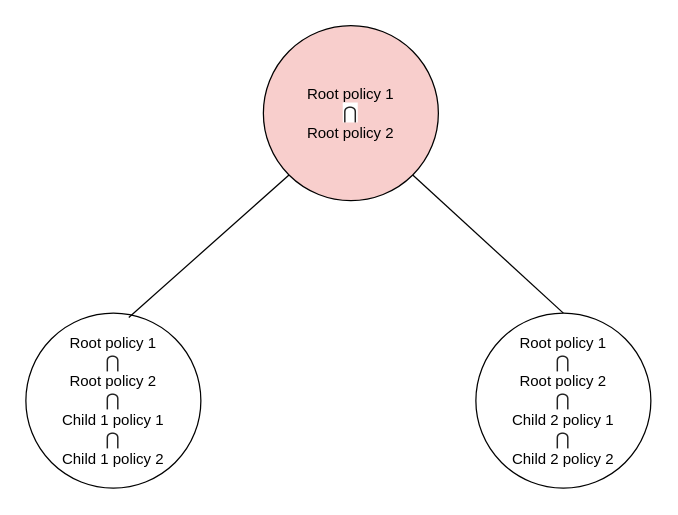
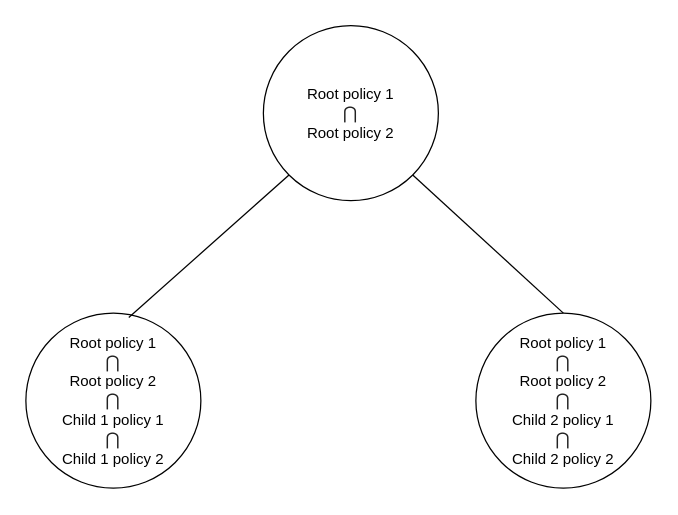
(351, 113) -> (351, 113)
